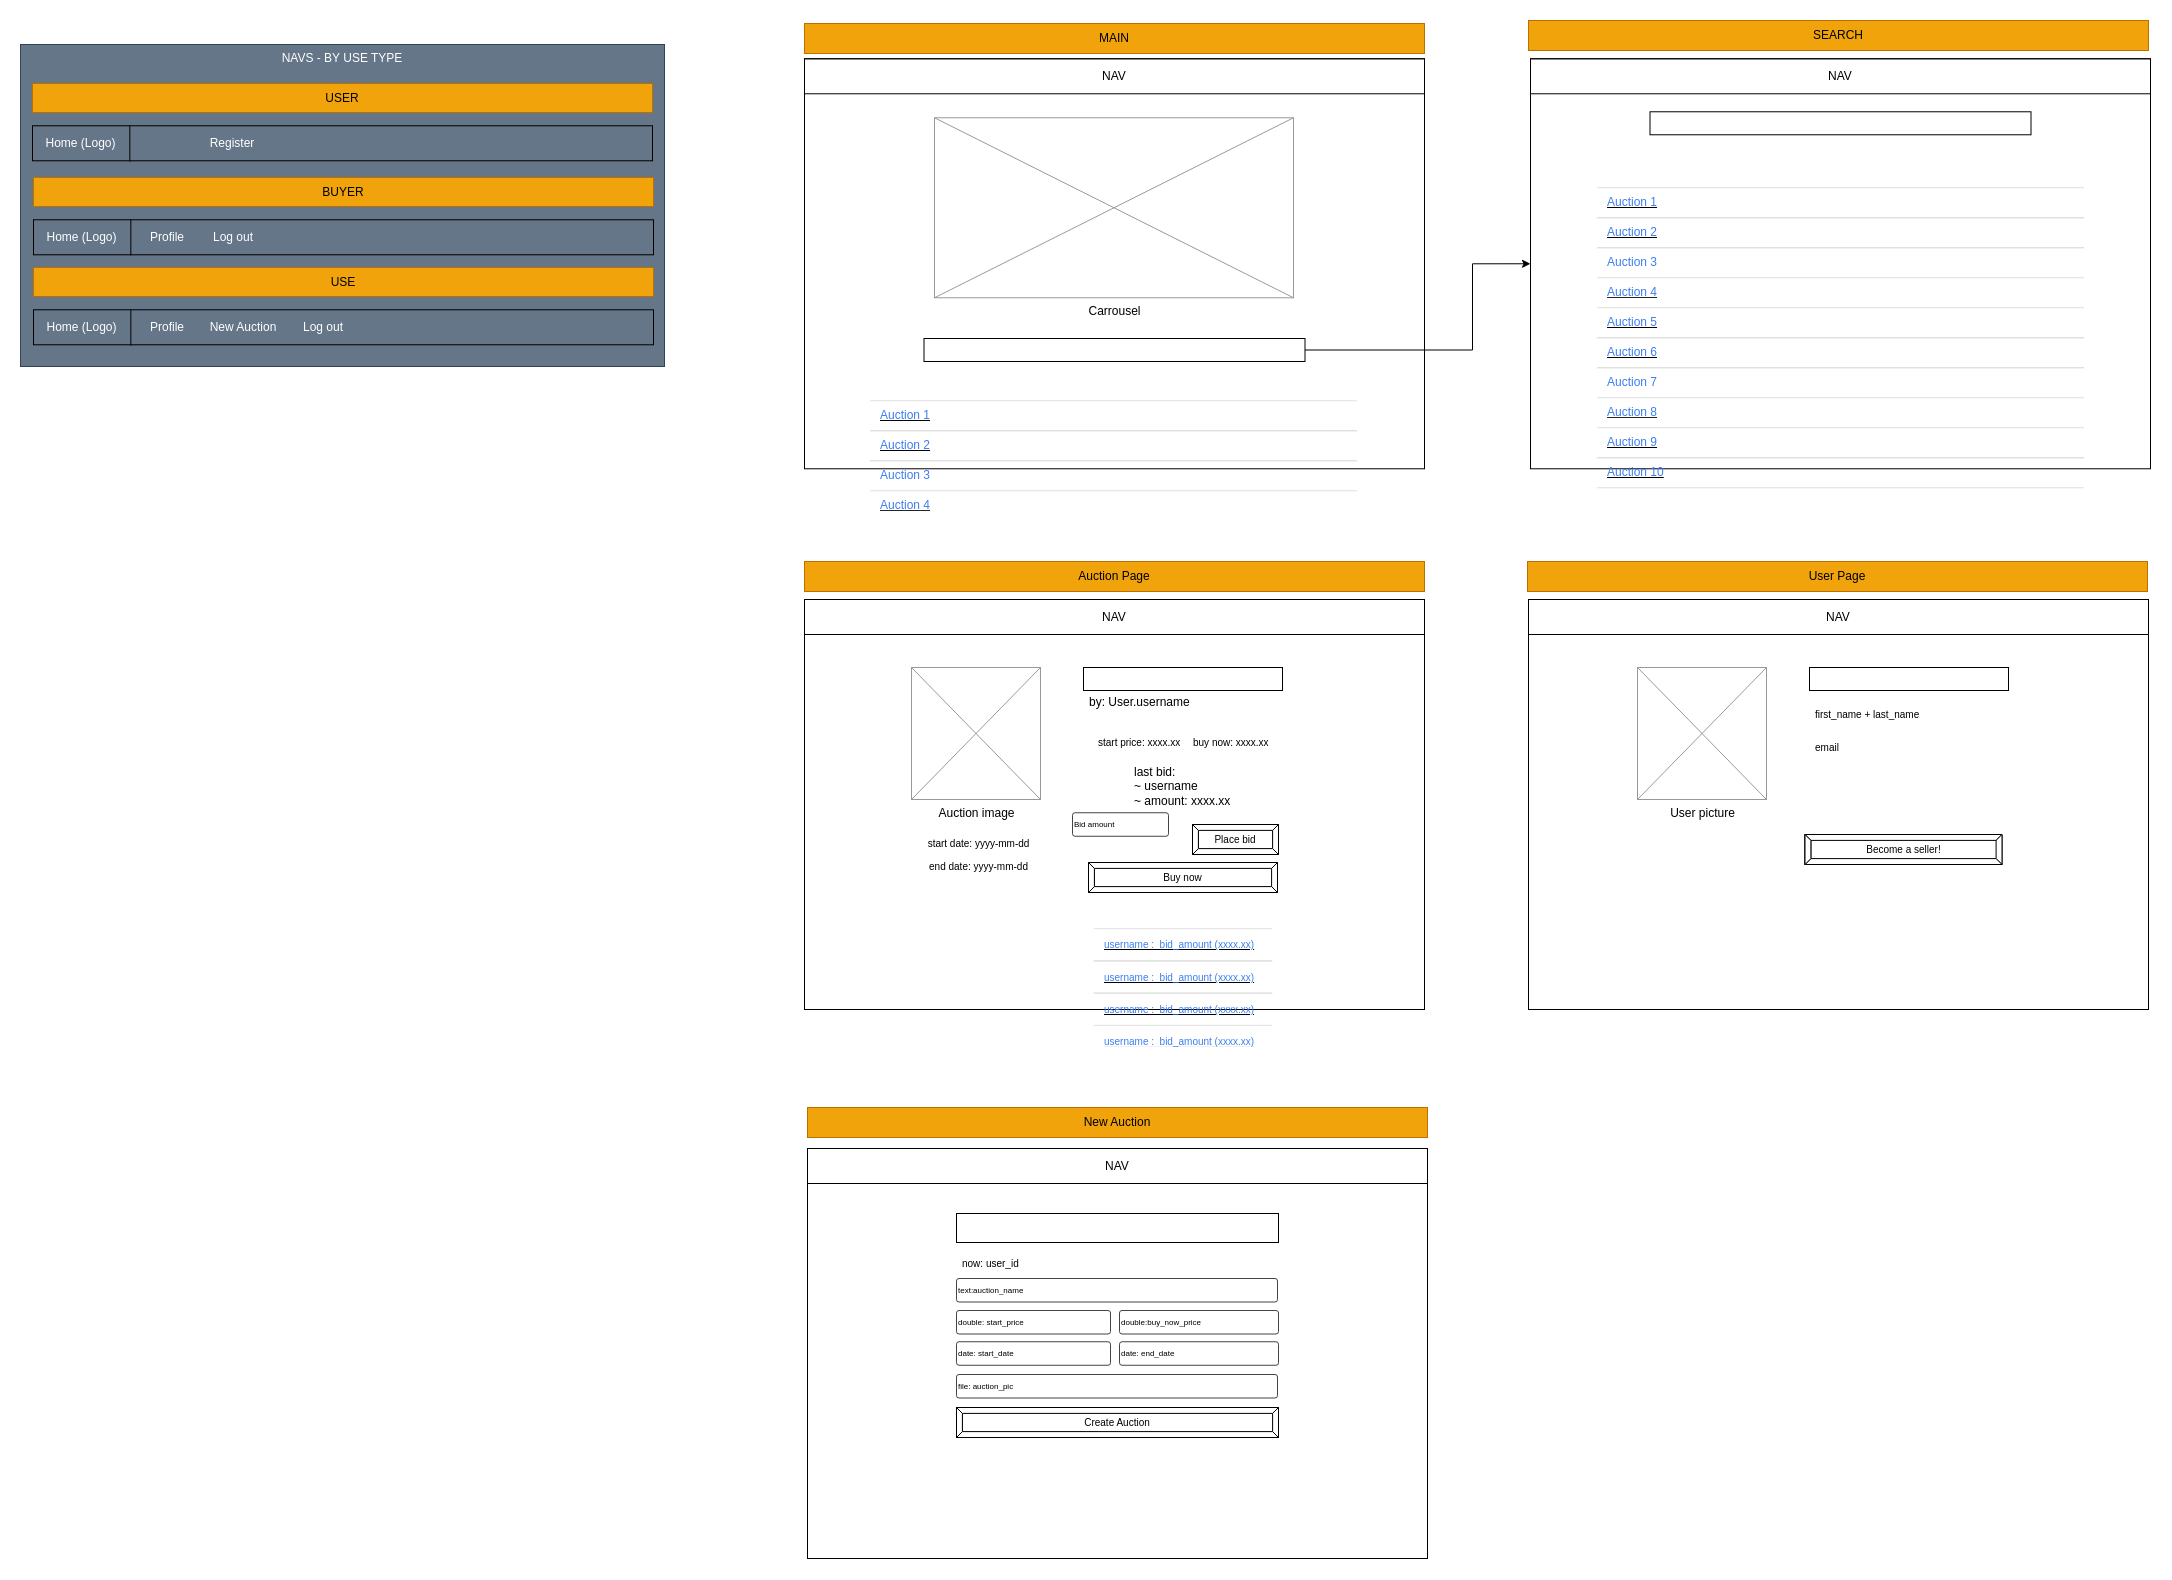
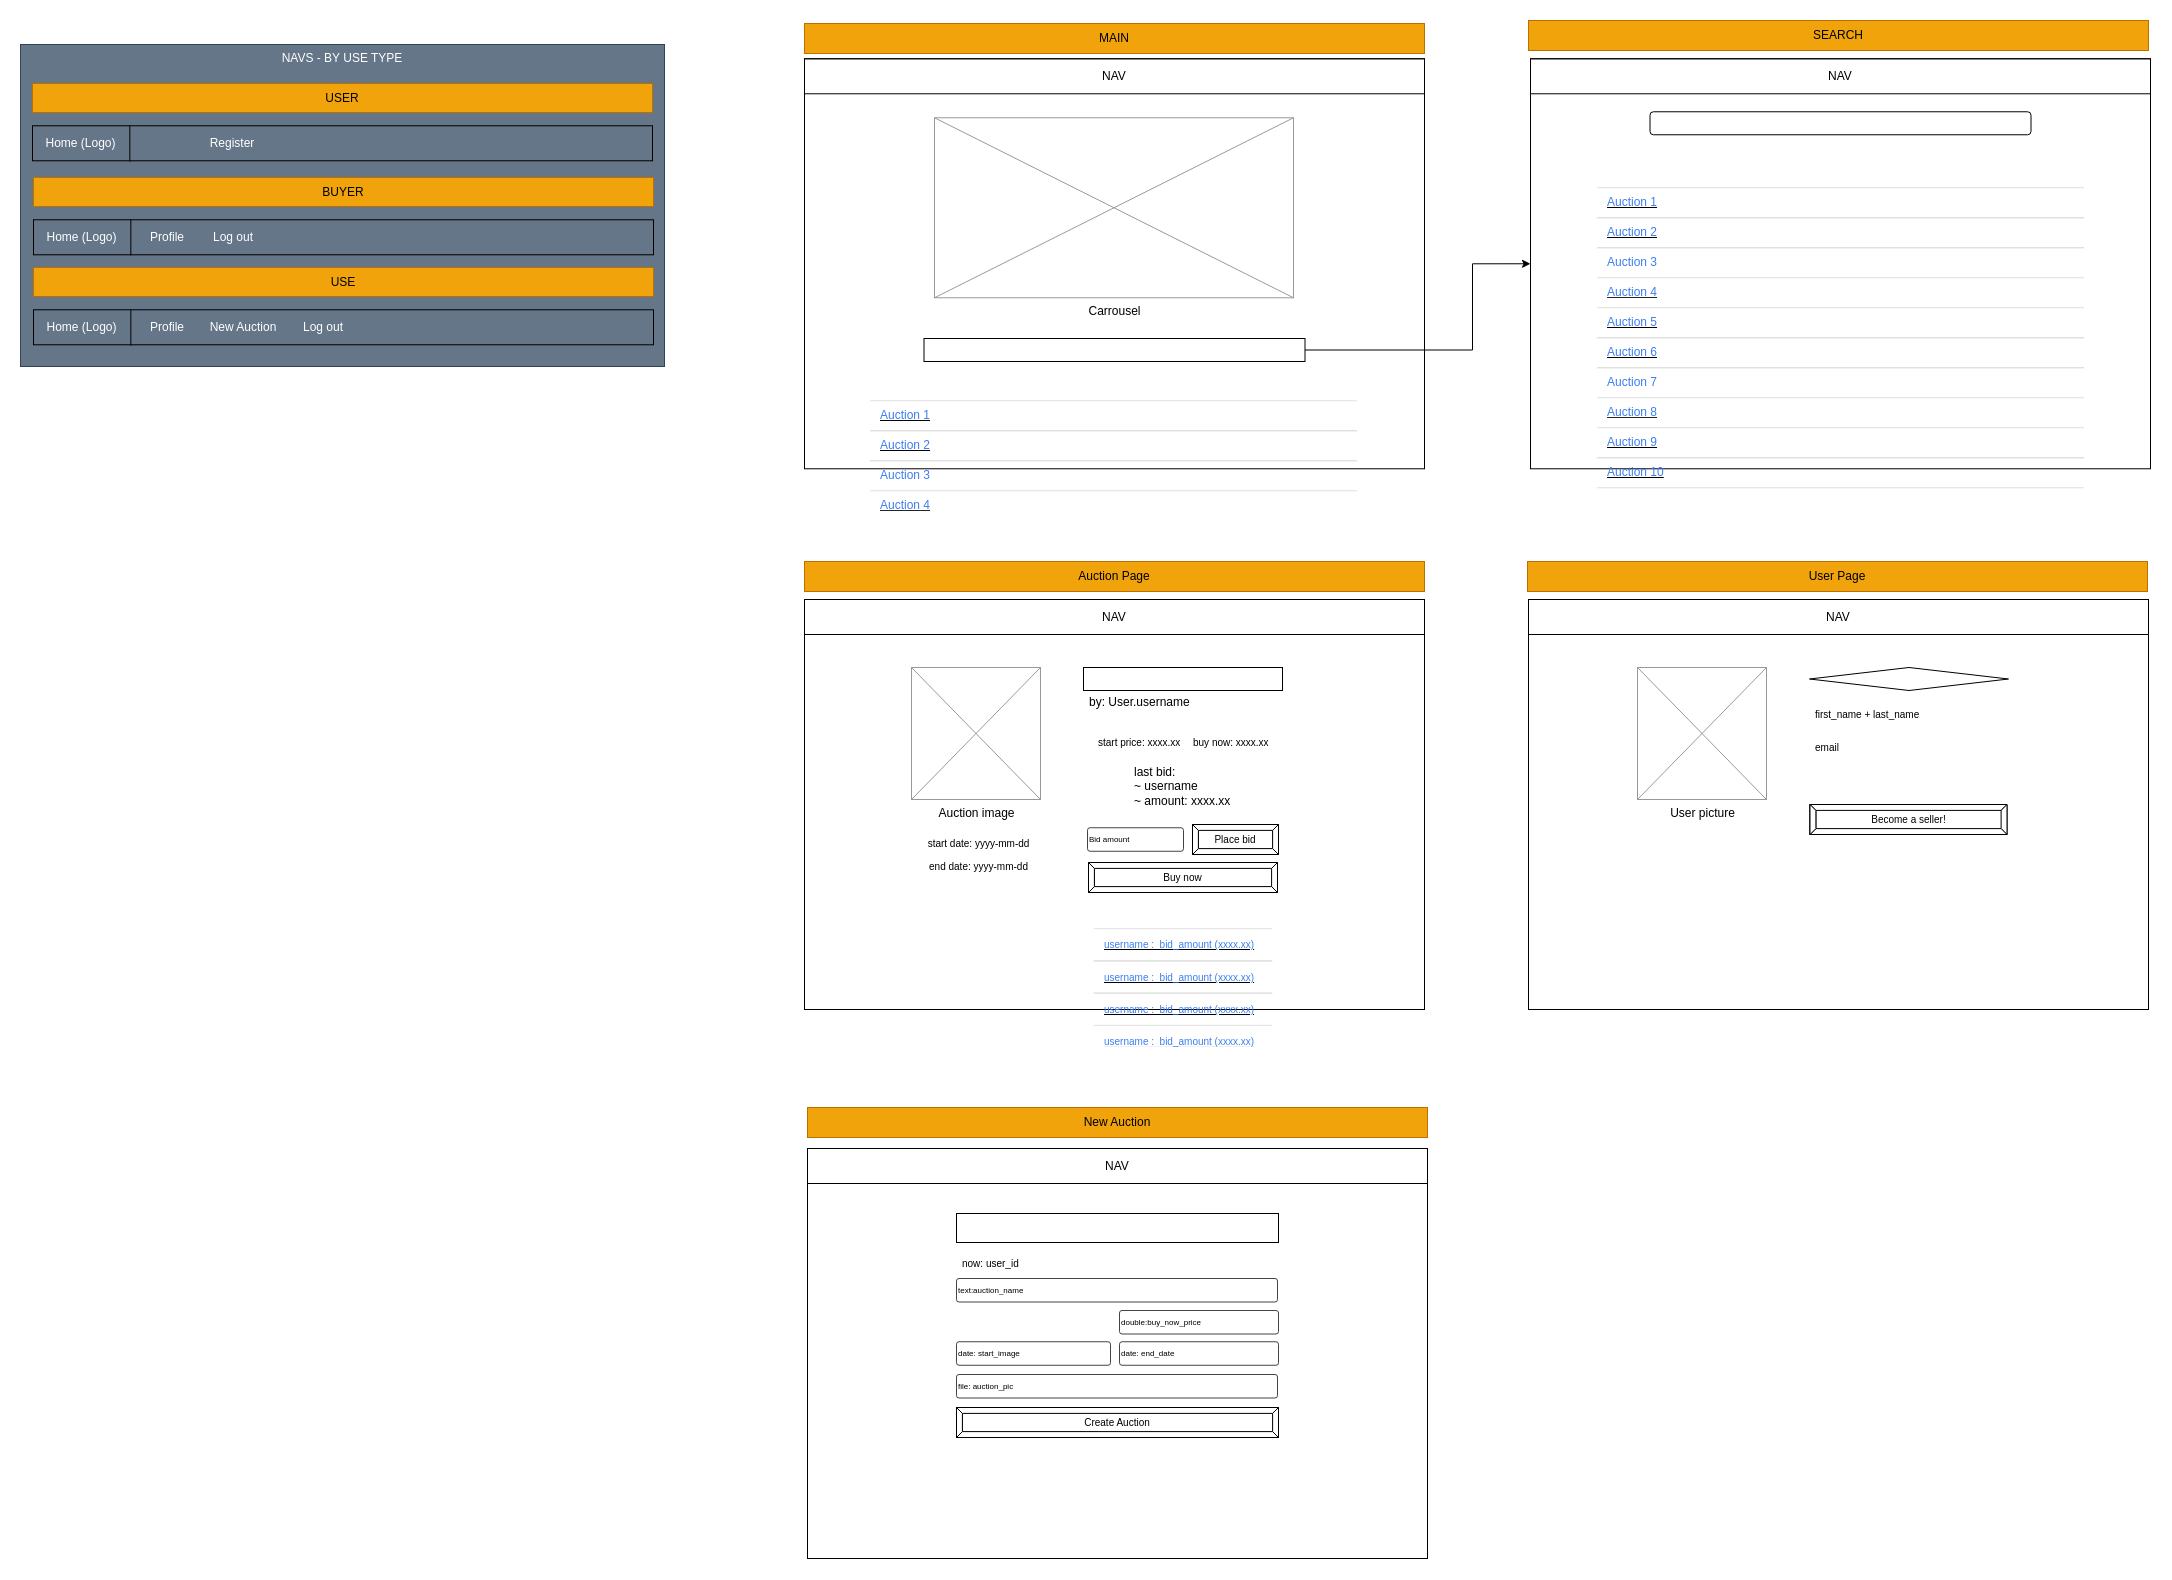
(1841, 123) -> (1841, 123)
(1909, 679) -> (1909, 679)
(1121, 825) -> (1136, 840)
(1904, 850) -> (1909, 820)
(1034, 1322) -> none
(992, 1354) -> (993, 1354)
